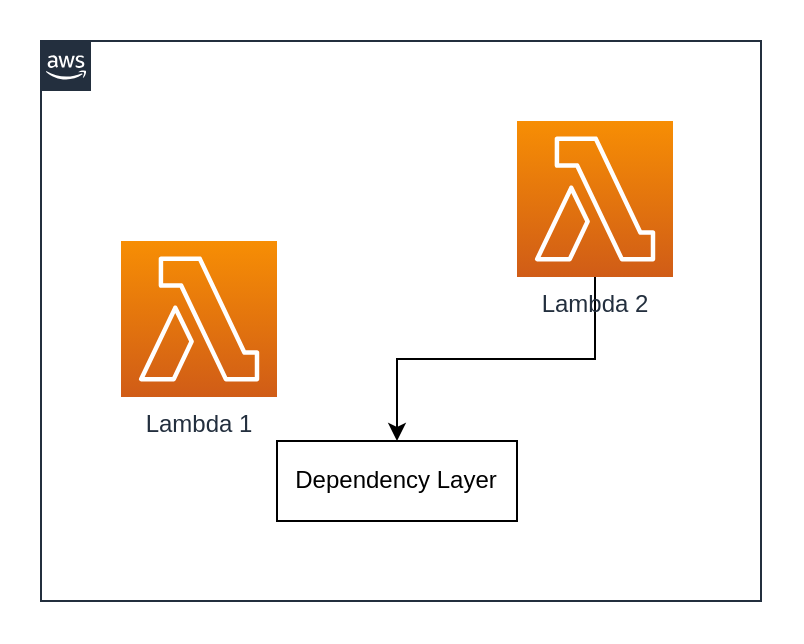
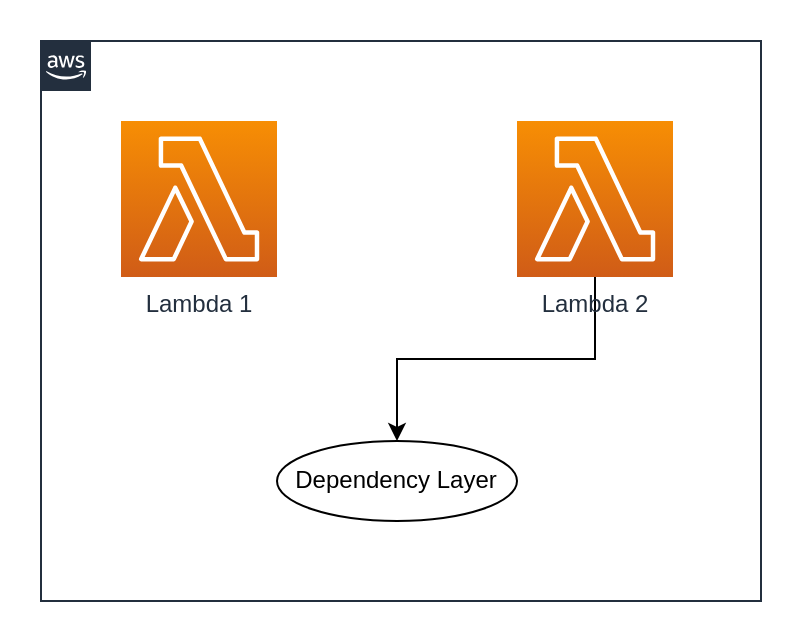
(199, 319) -> (199, 199)
(397, 481) -> (397, 481)
